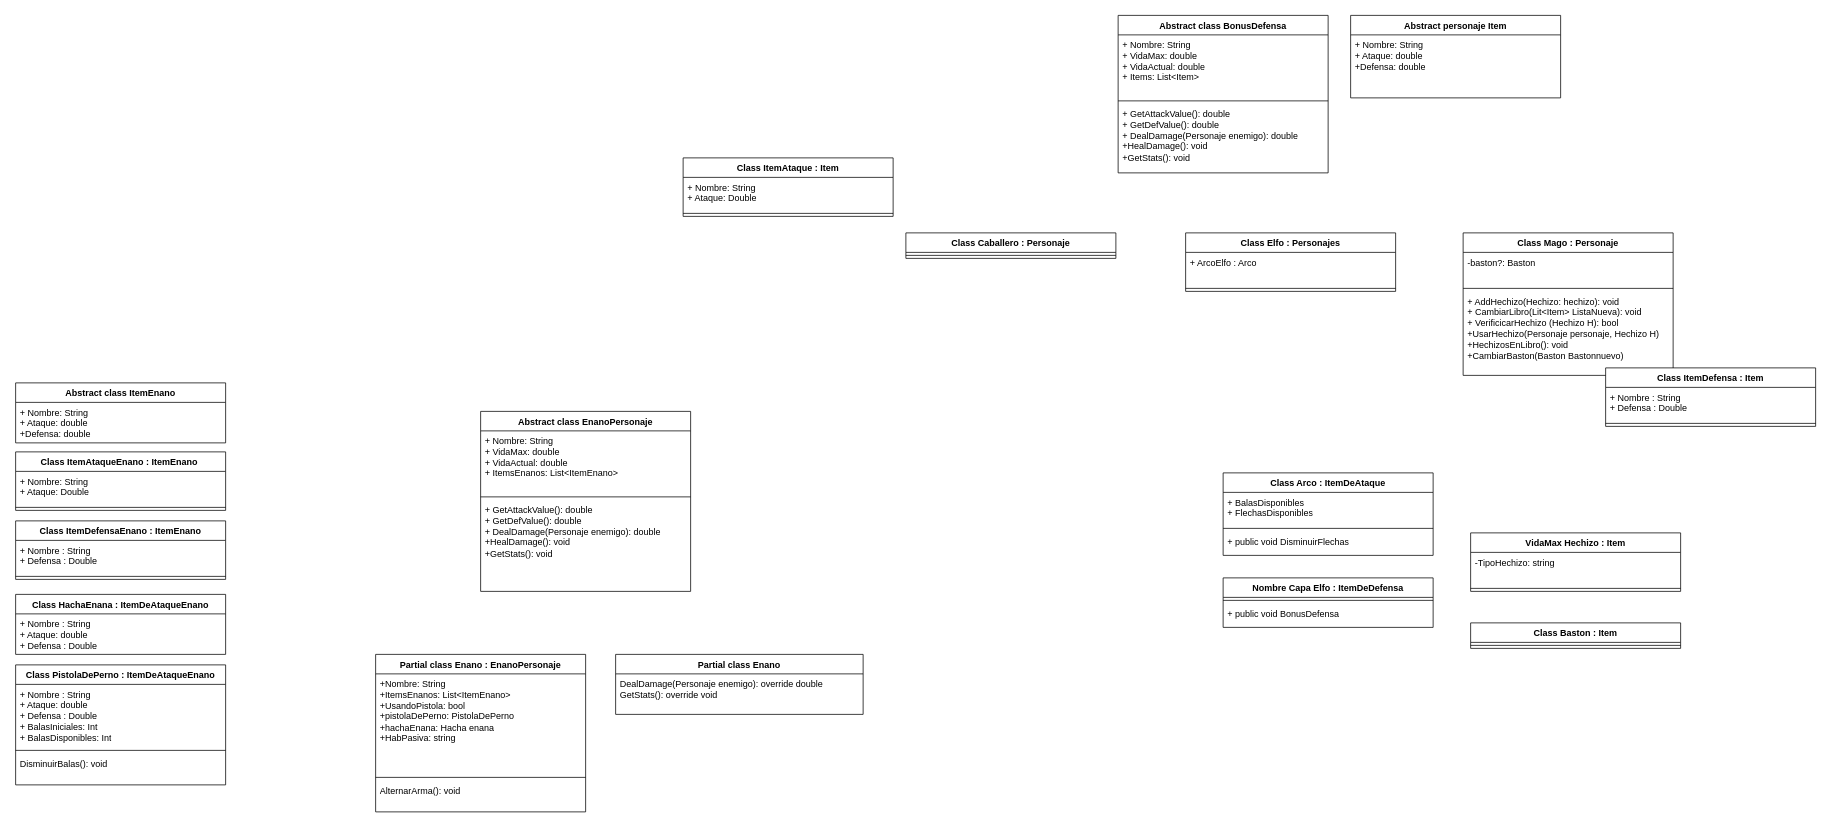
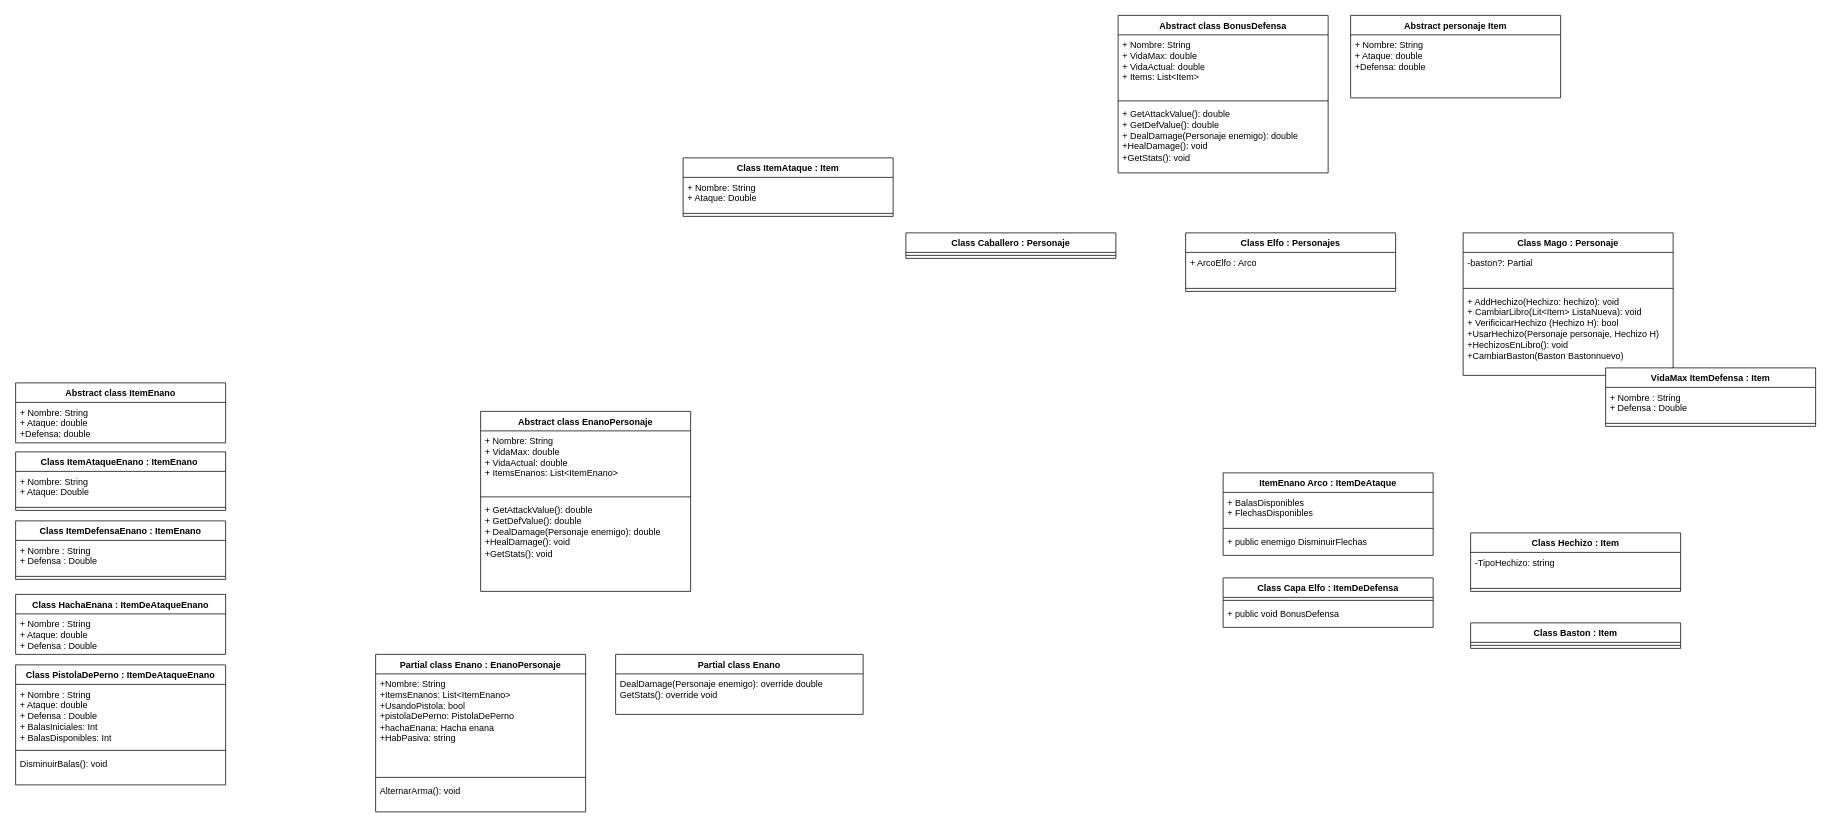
(1505, 263) -> (1506, 263)
(1710, 379) -> (1710, 379)
(1328, 484) -> (1328, 484)
(1291, 542) -> (1299, 542)
(1575, 544) -> (1575, 544)
(1328, 589) -> (1328, 589)
